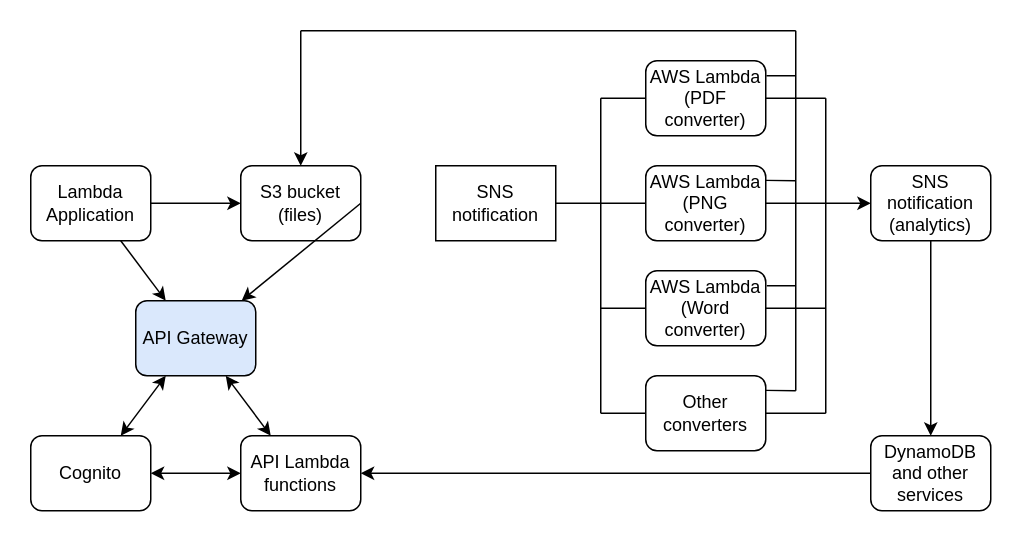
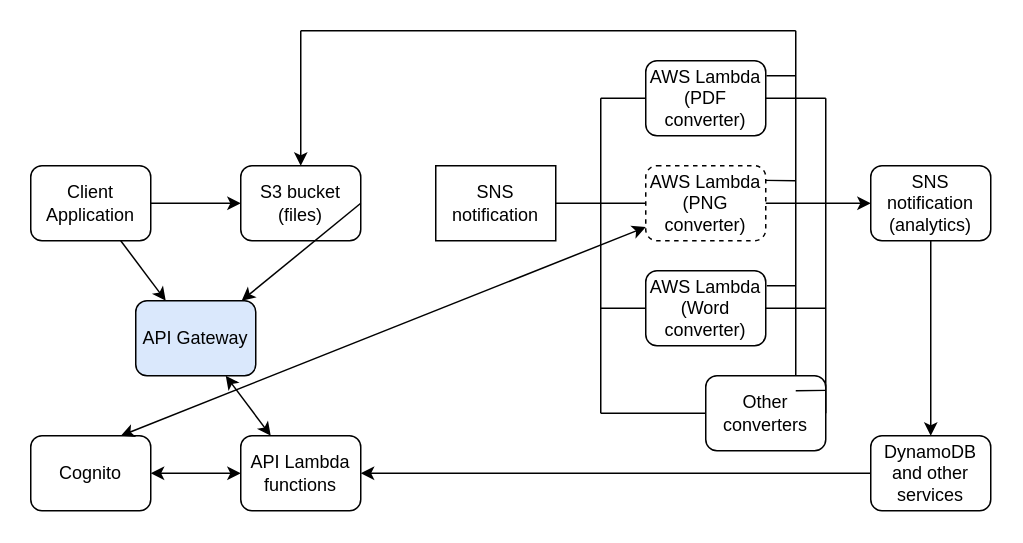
(91, 203) -> (91, 203)
(706, 203) -> (706, 203)
(143, 406) -> (383, 332)
(706, 413) -> (766, 413)
